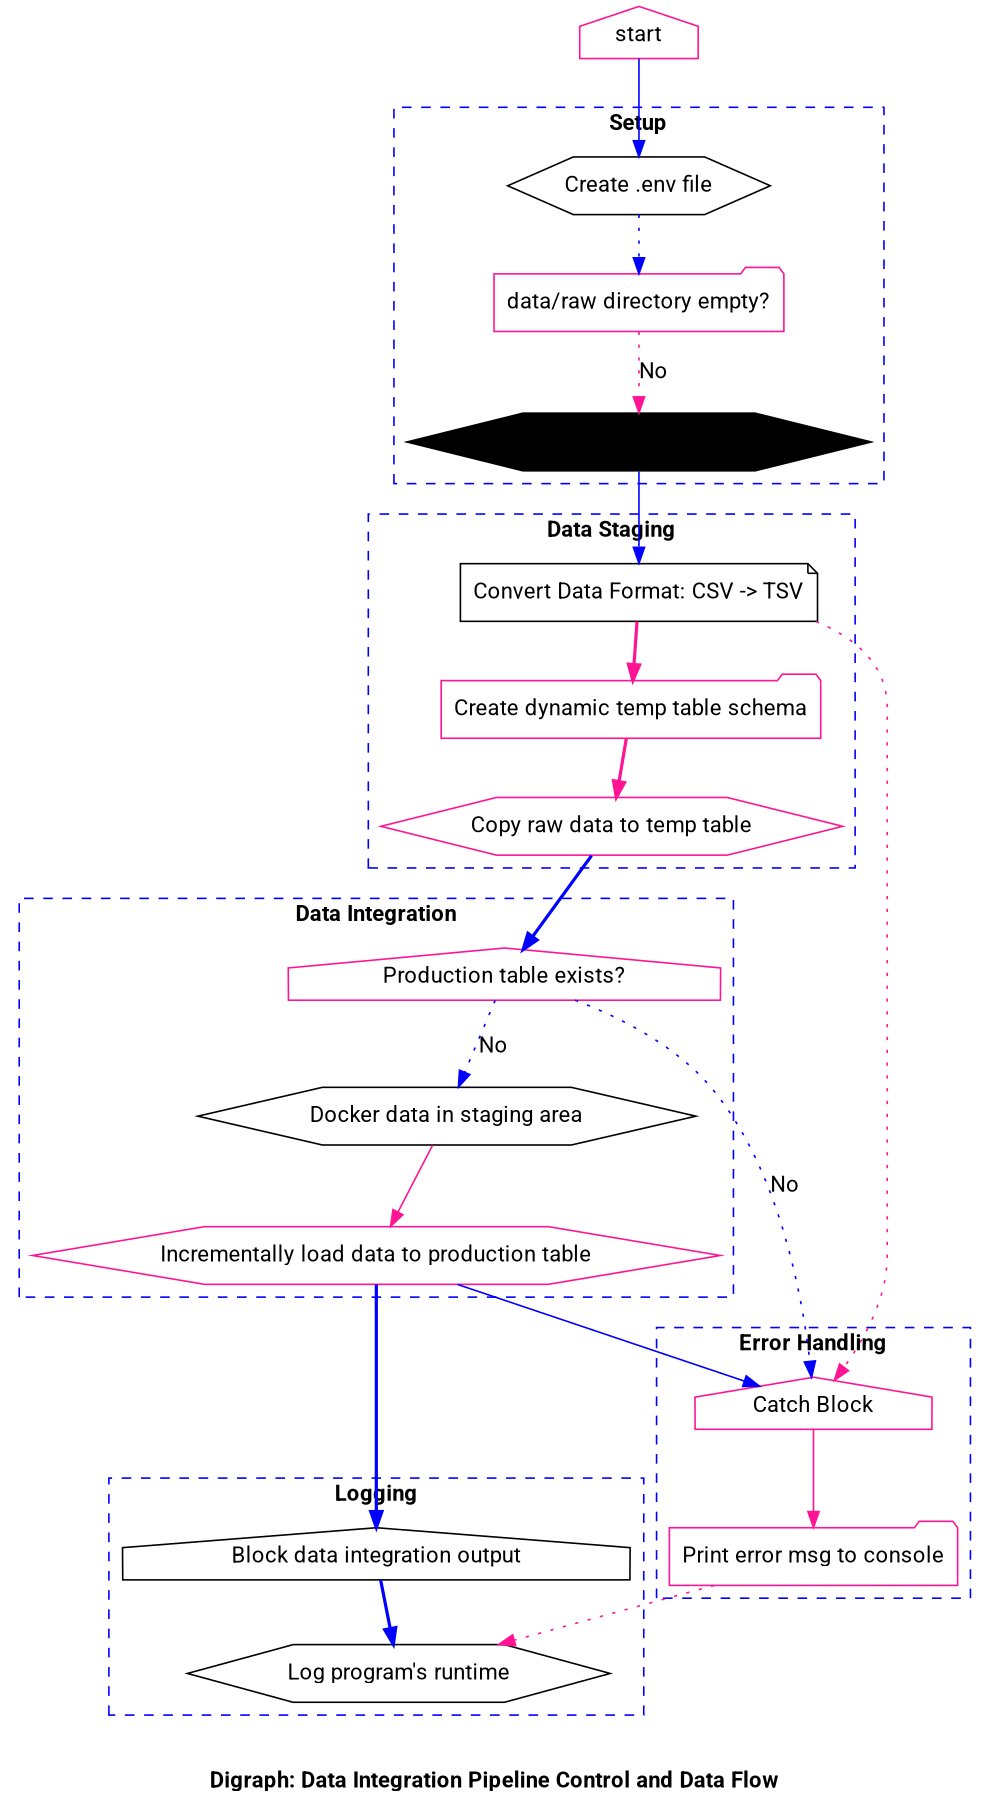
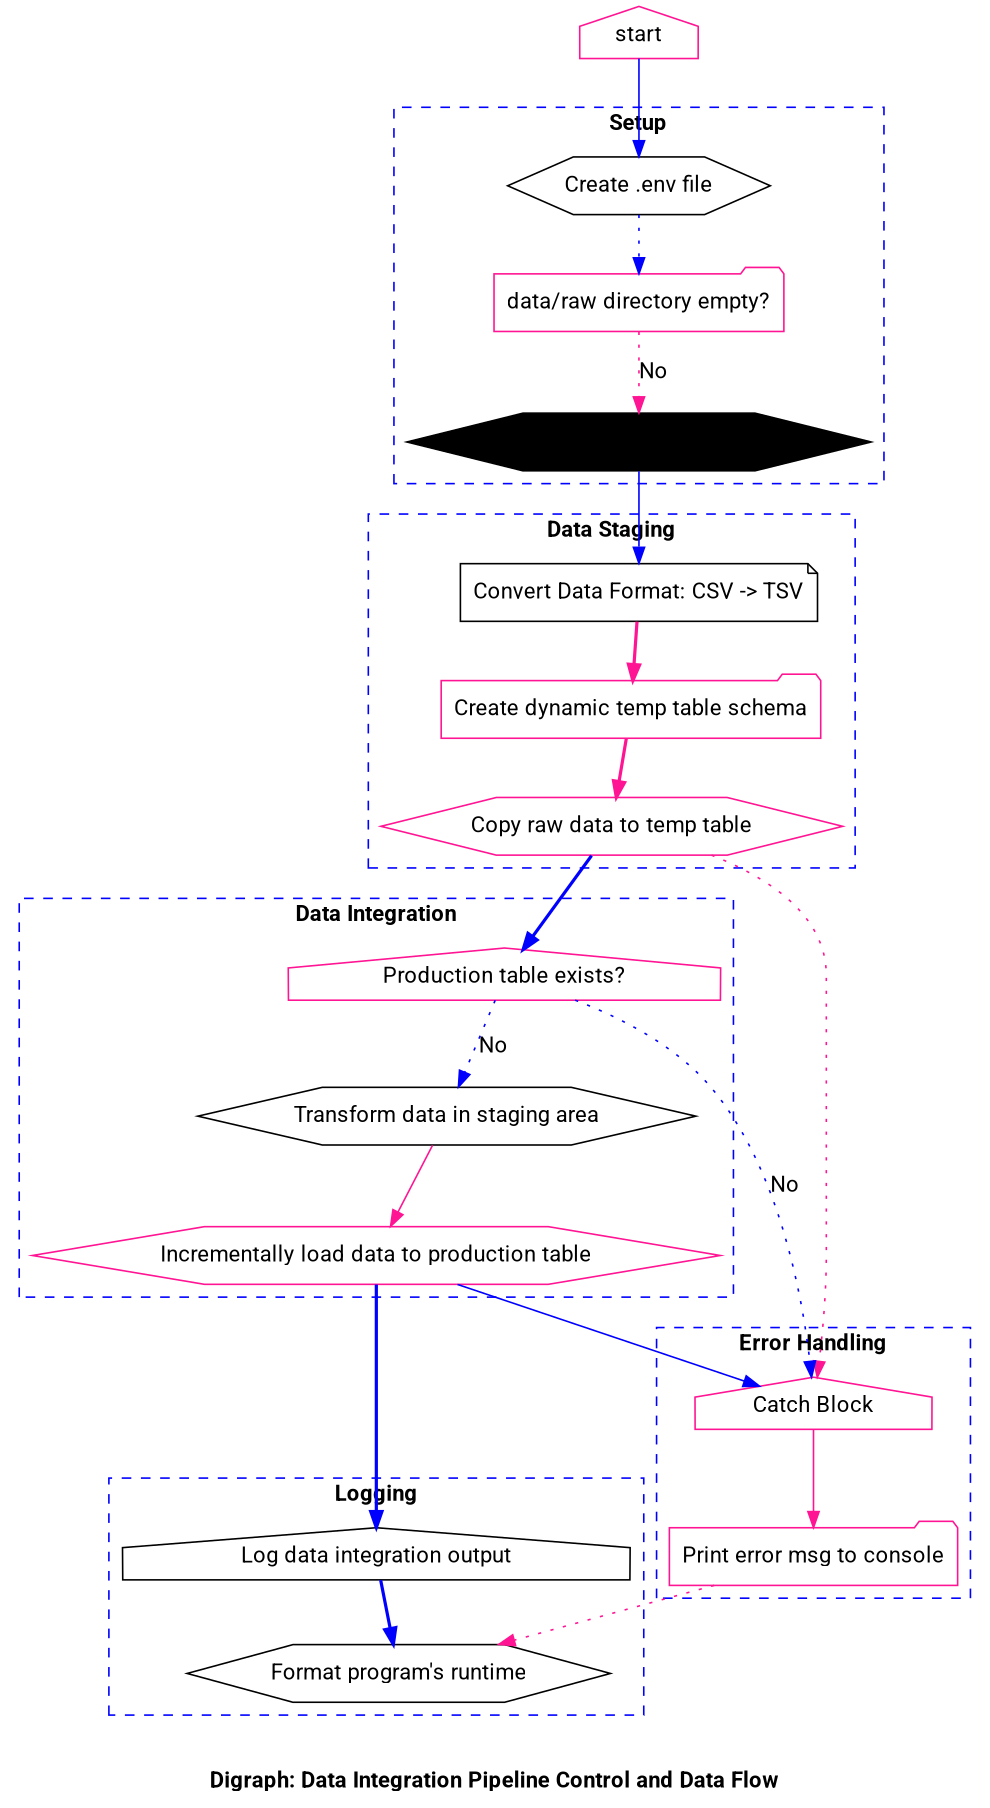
(887, 983) -> (826, 1080)
(447, 1116) -> (447, 1116)
(376, 1557) -> (376, 1557)
(399, 1673) -> (399, 1673)
